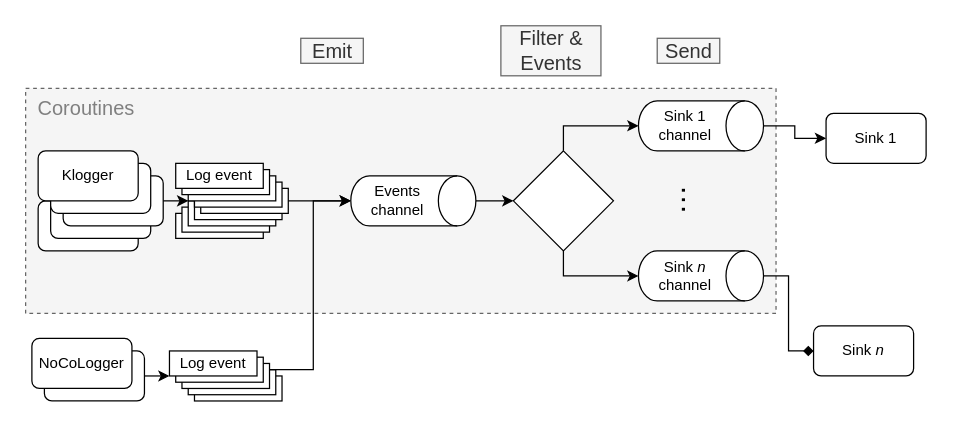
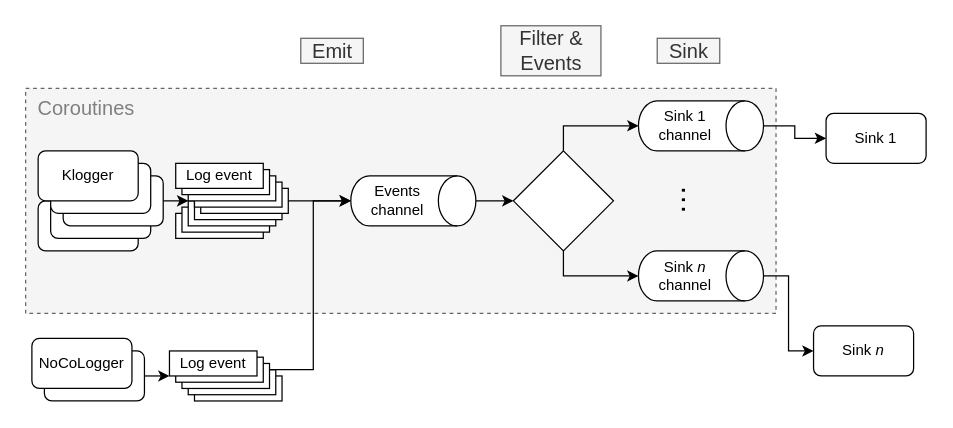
(689, 51) -> (689, 51)
(802, 351) -> (803, 351)
